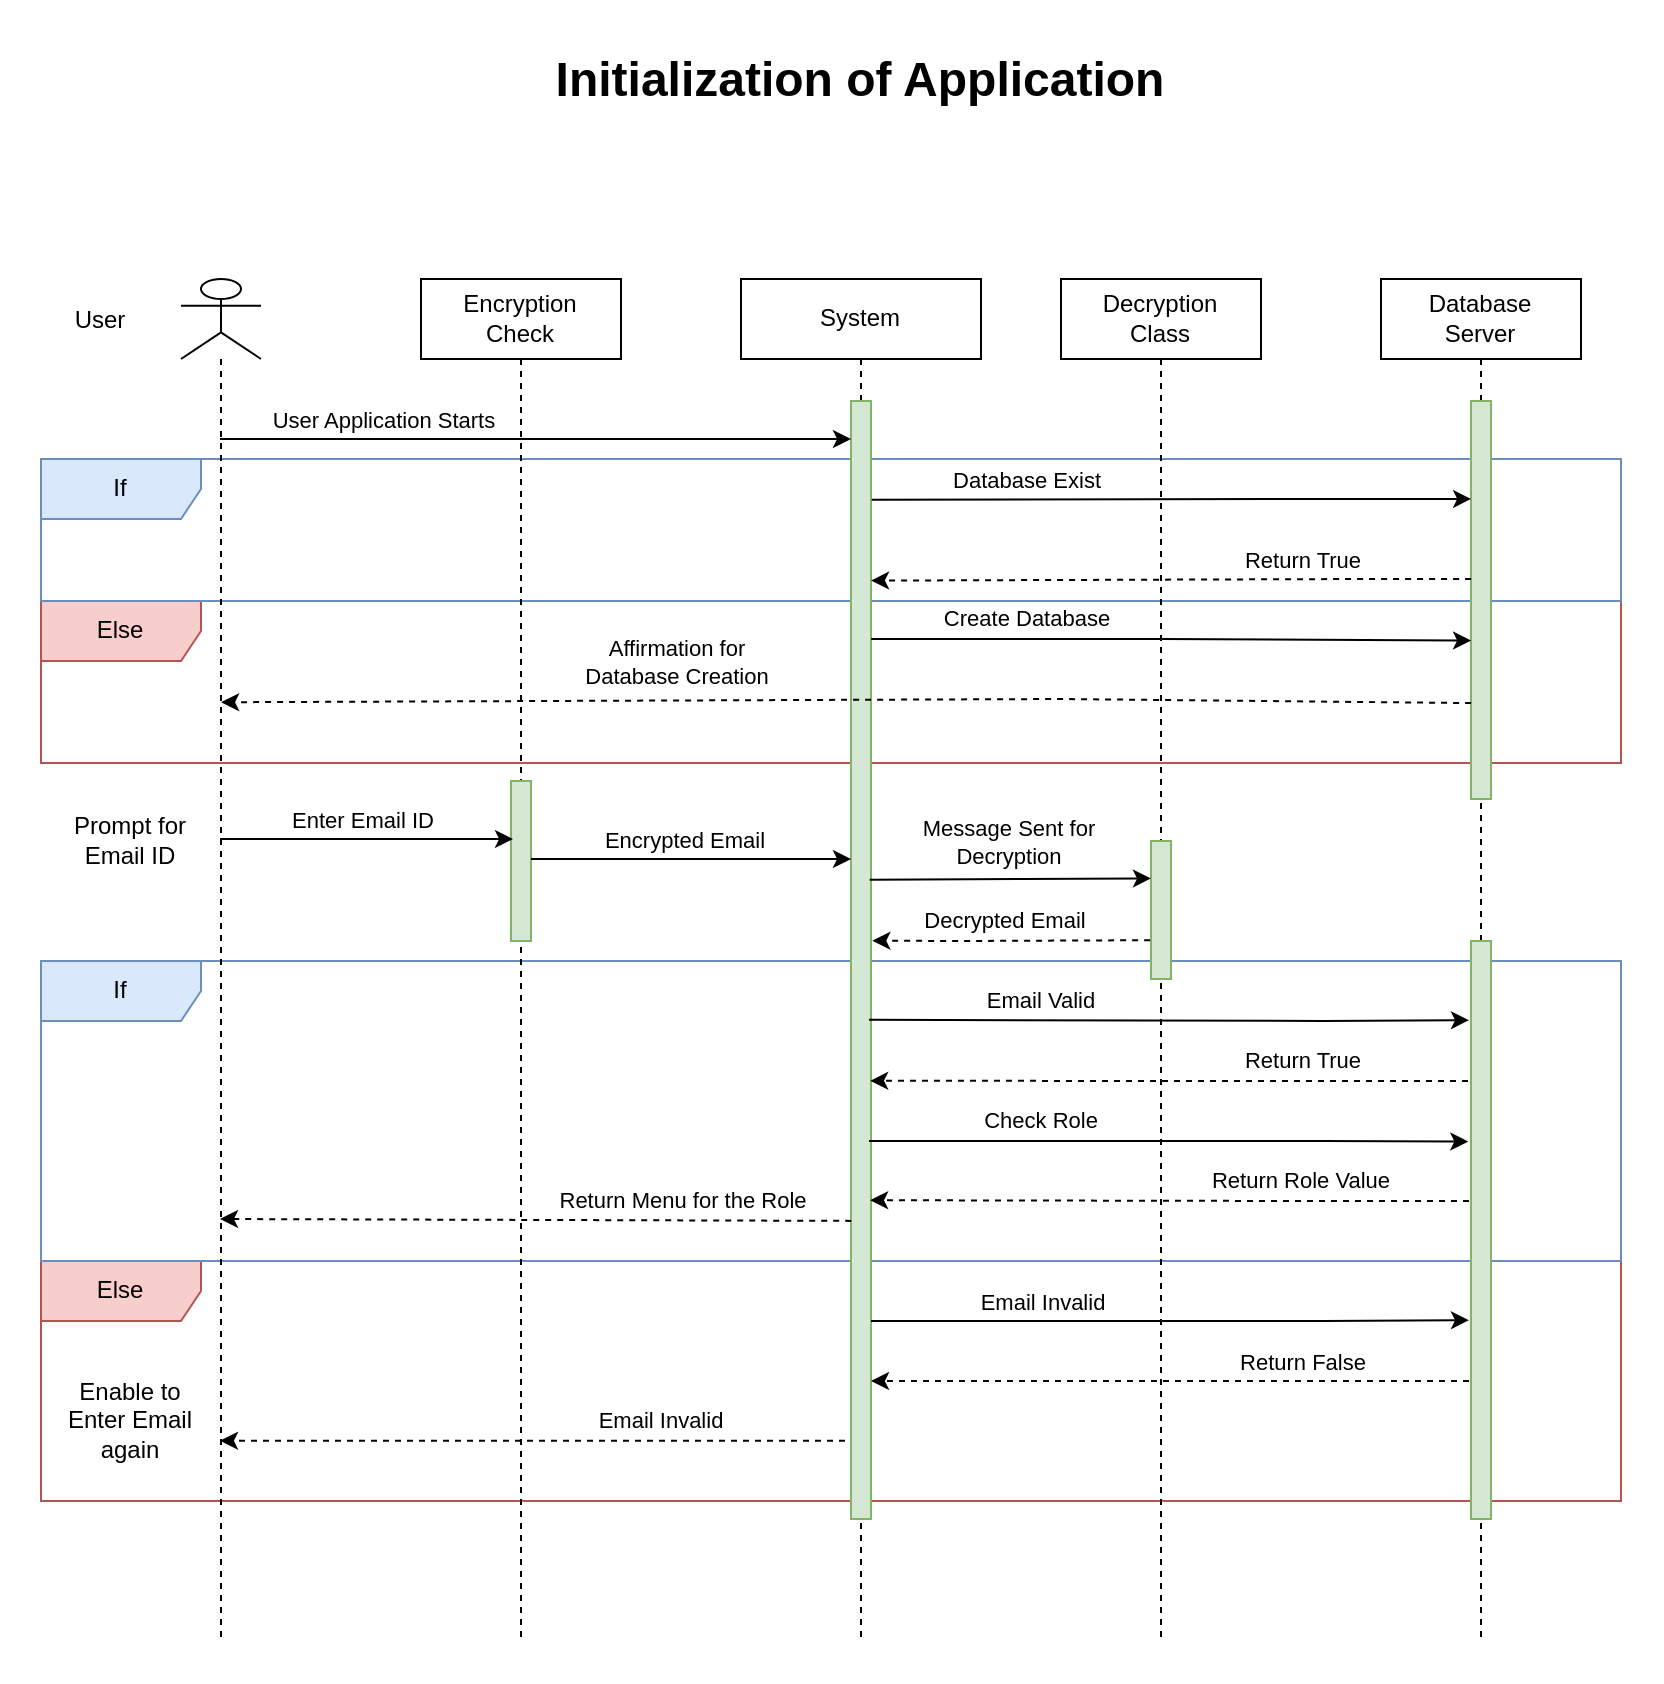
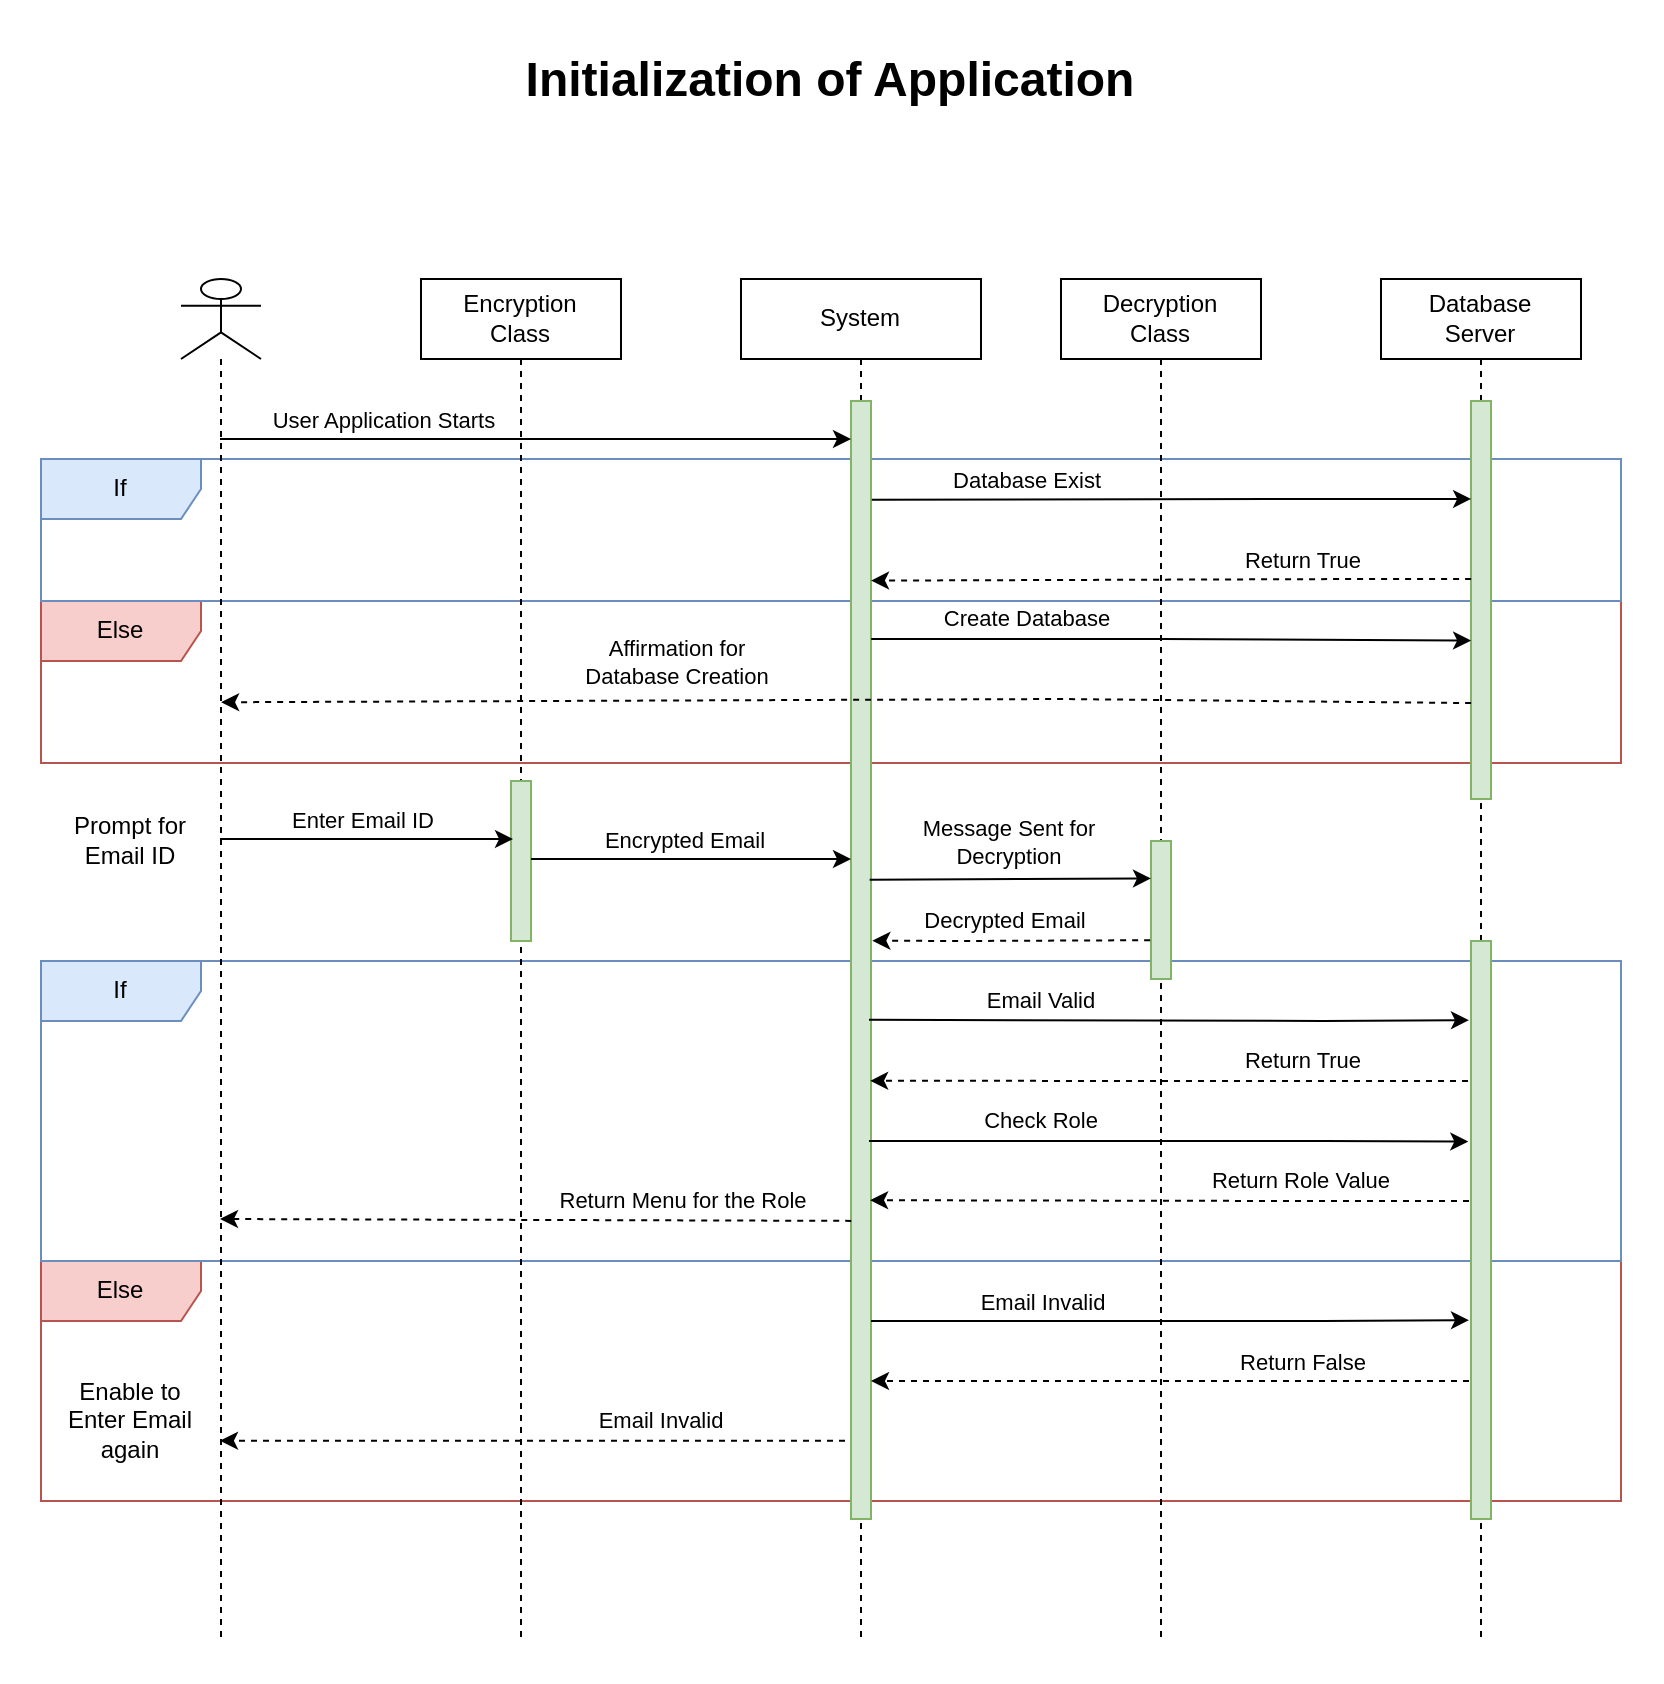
(861, 91) -> (831, 91)
(521, 319) -> (521, 319)
(101, 320) -> none
